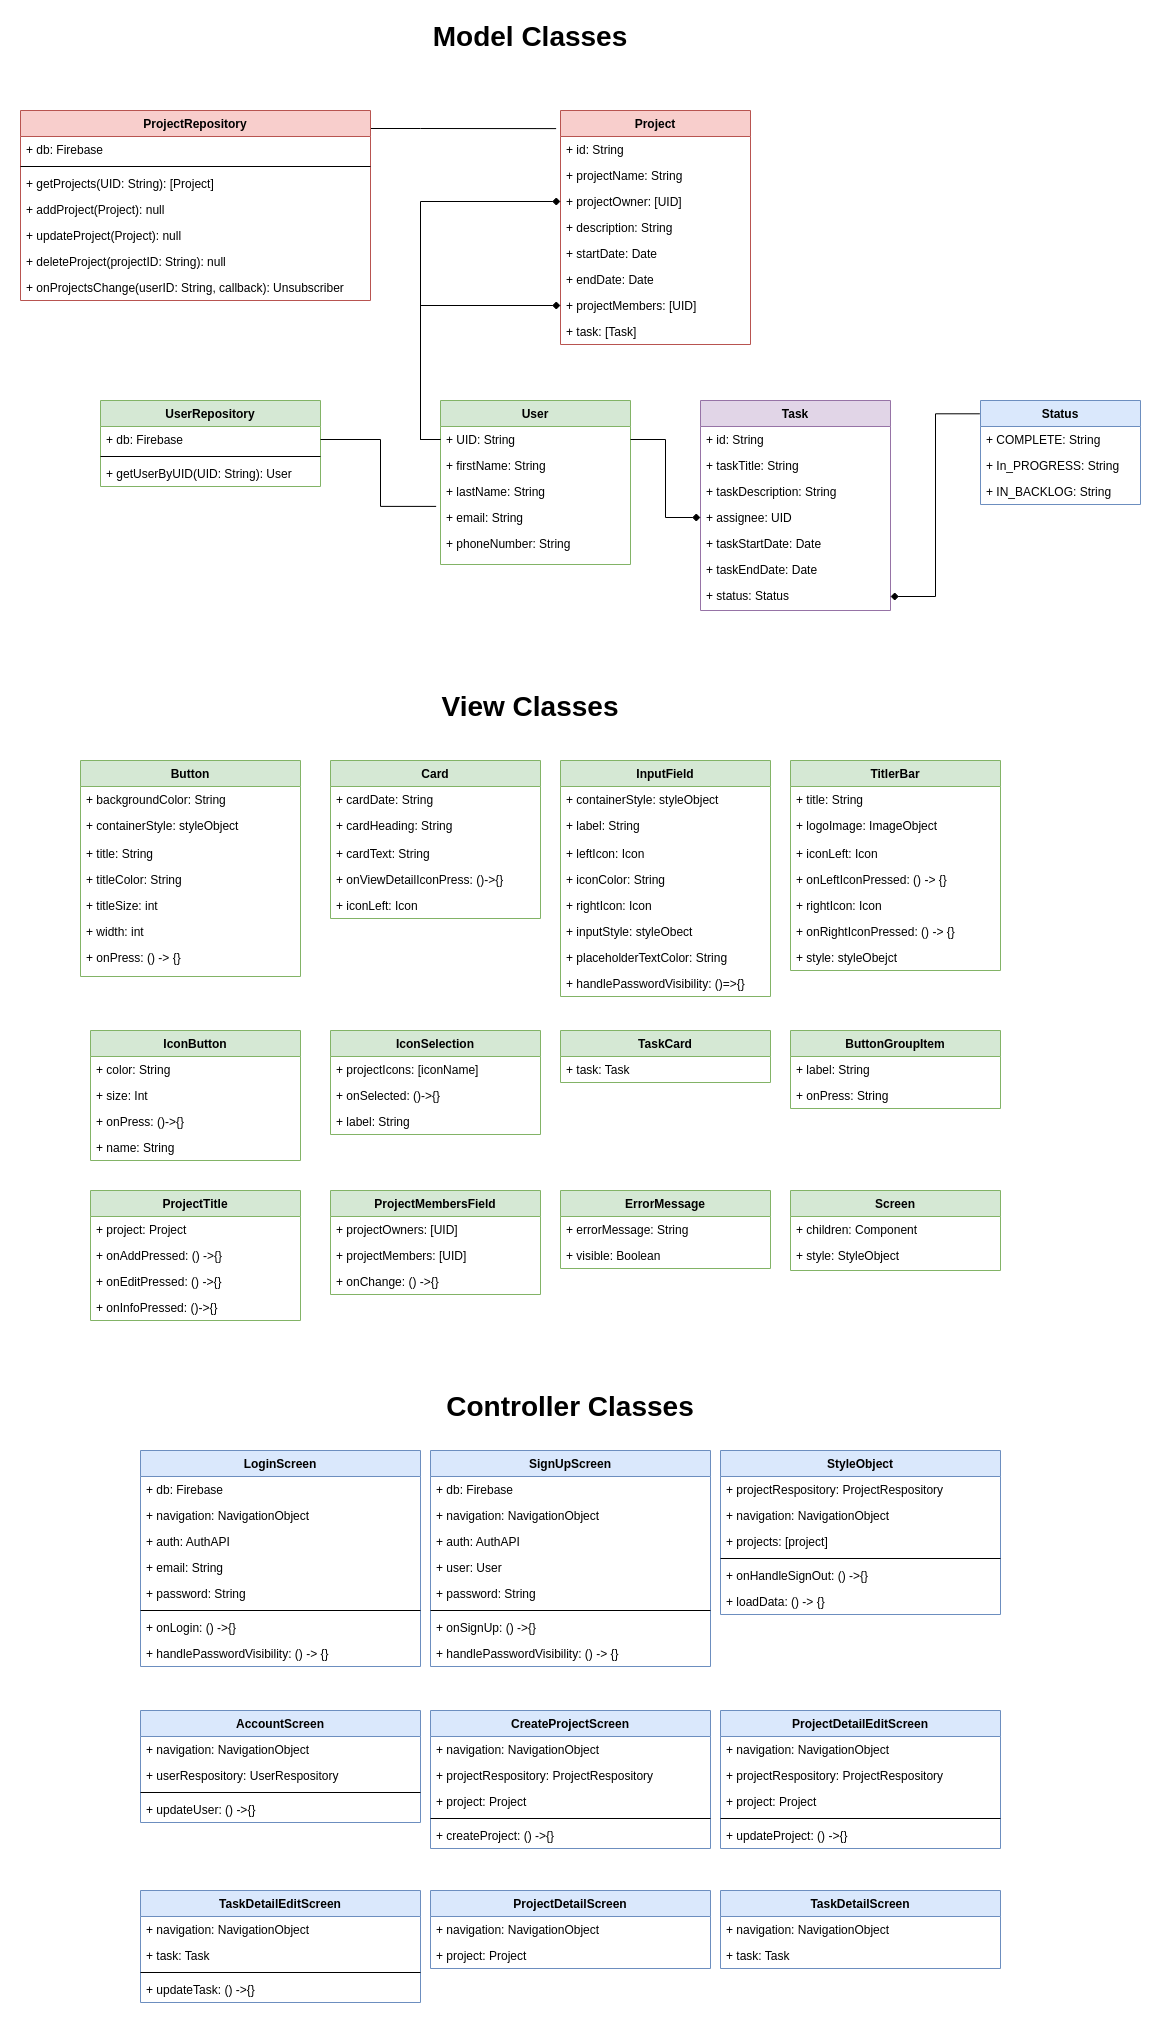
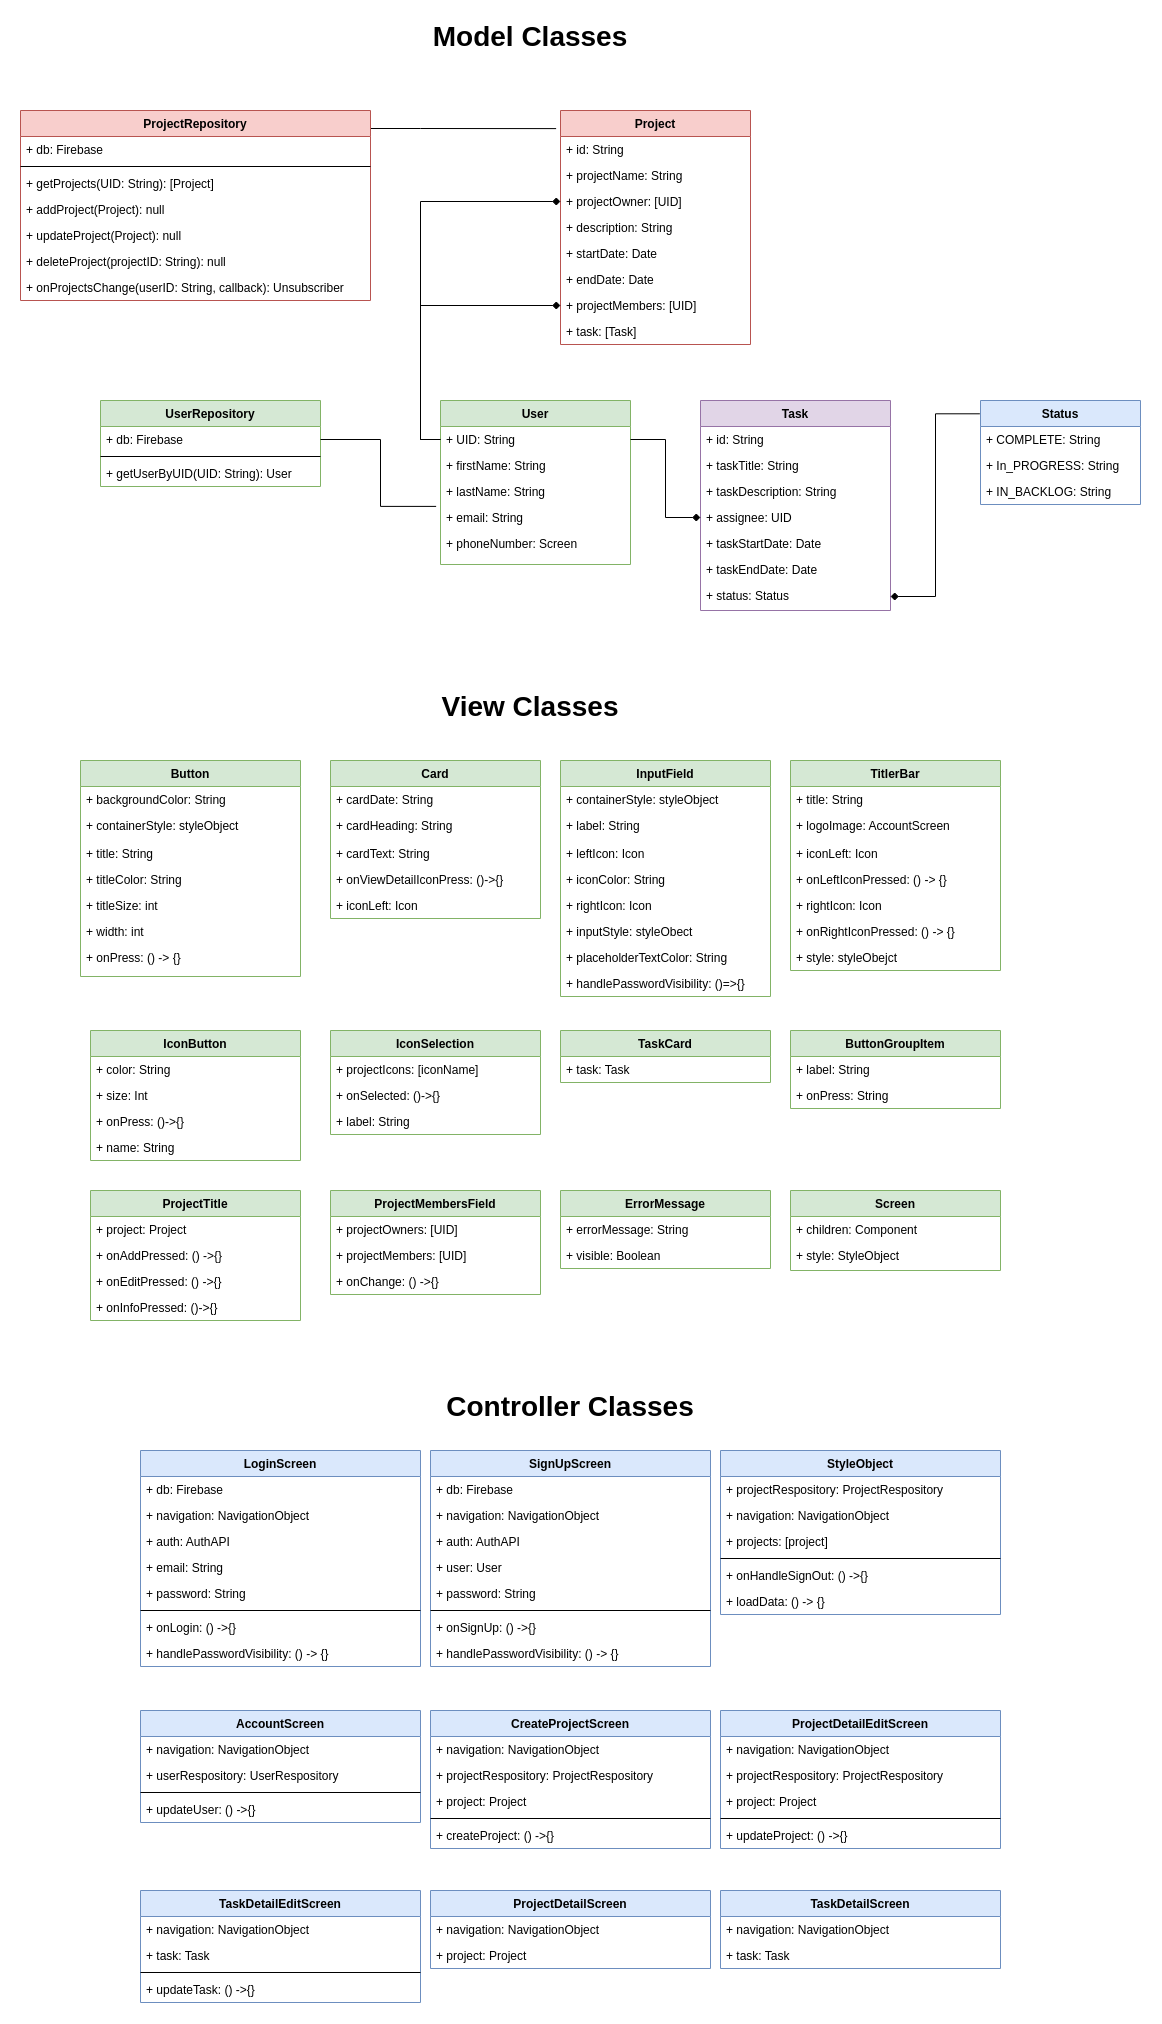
(510, 544) -> (512, 544)
(870, 826) -> (877, 826)
